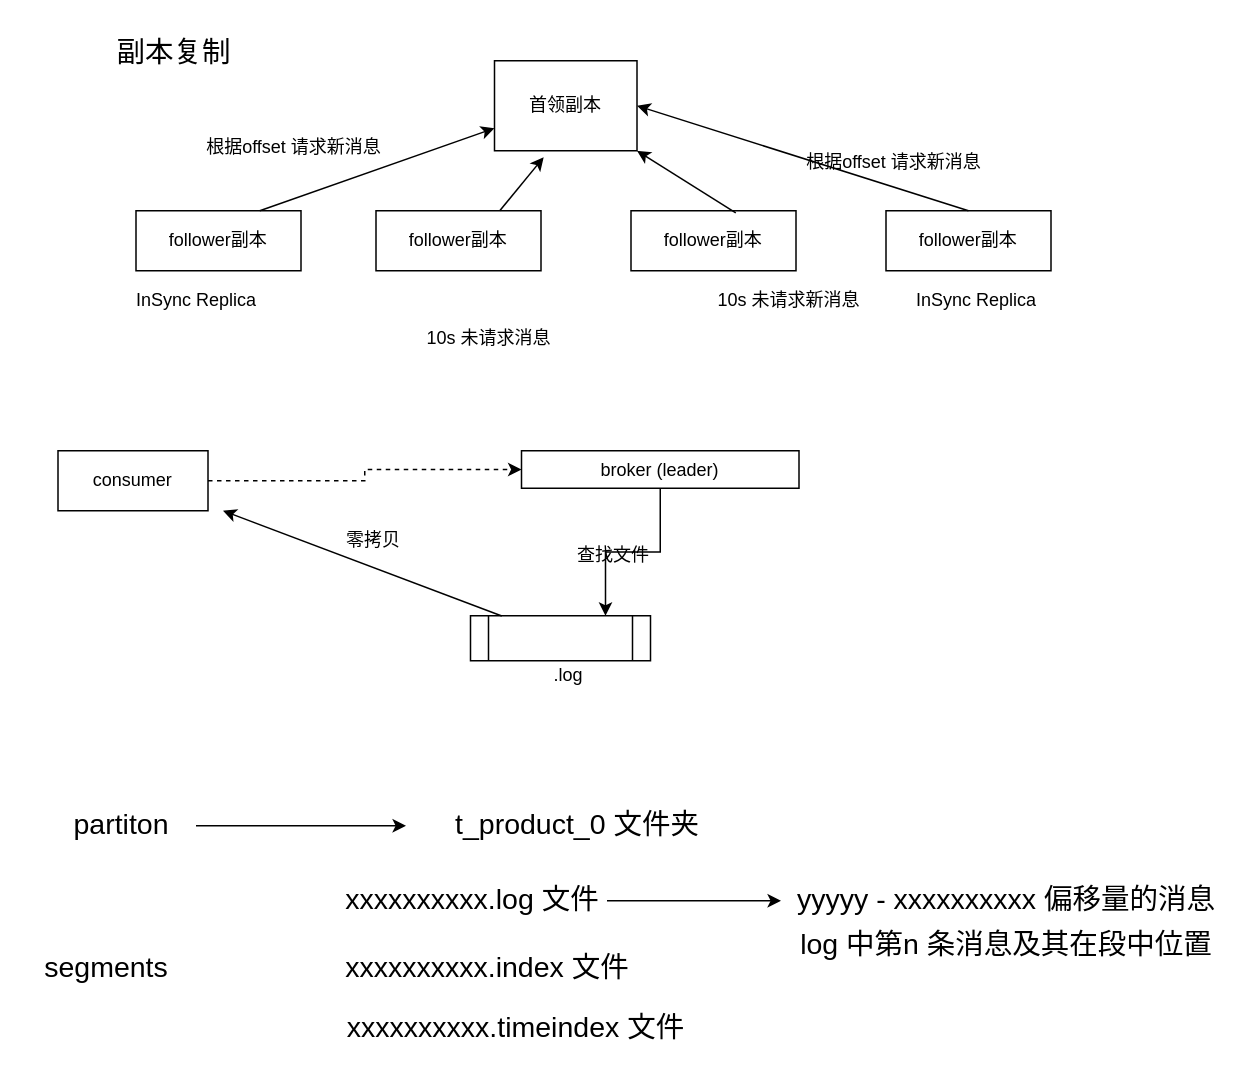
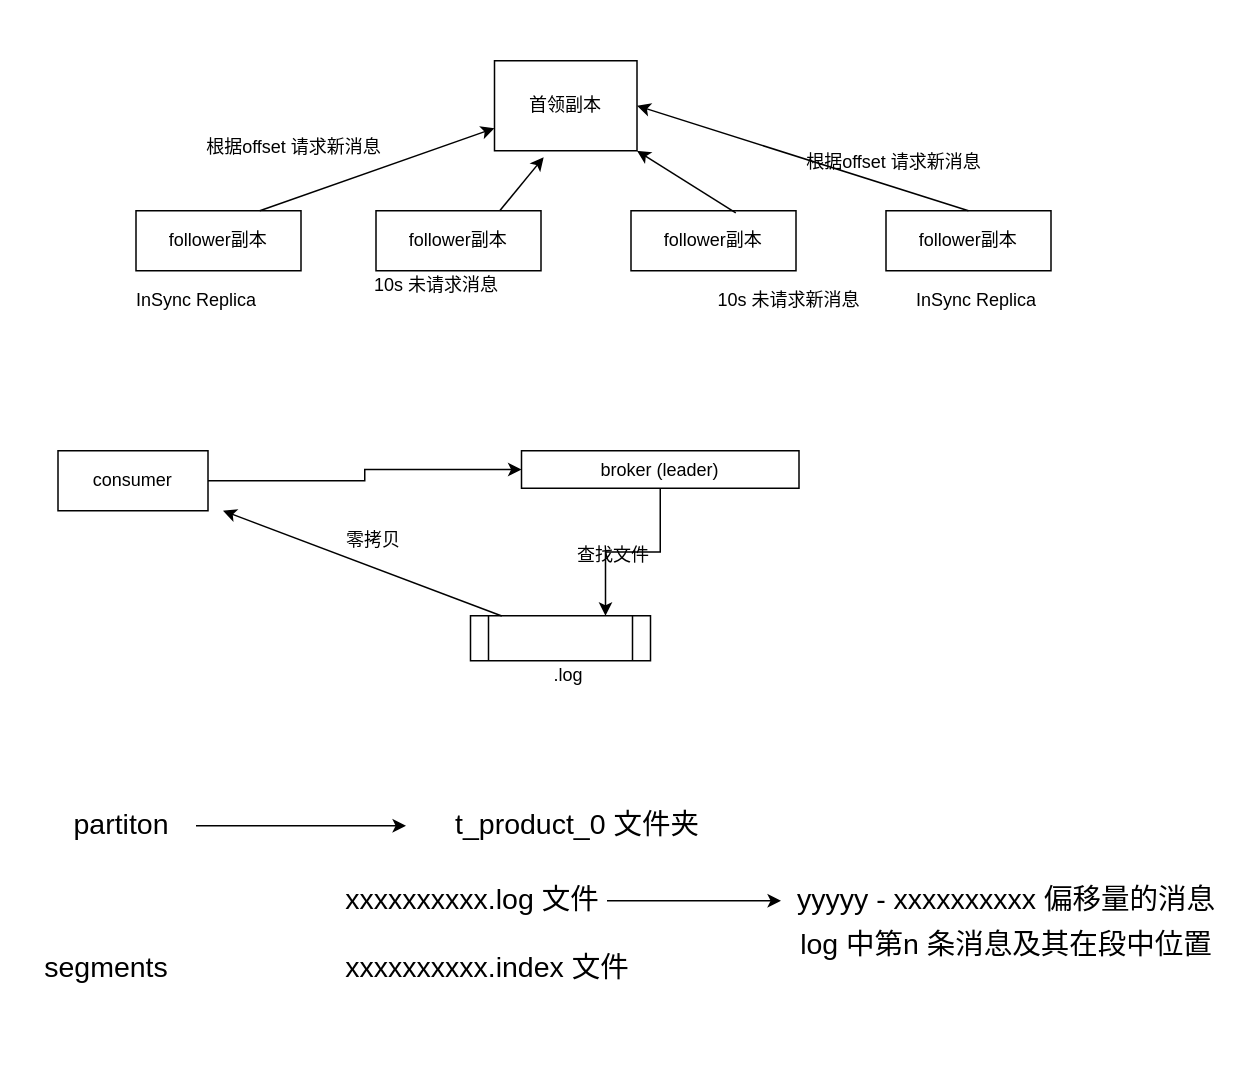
(173, 53) -> none
(488, 338) -> (436, 286)
(365, 479) -> (365, 479)
(515, 1028) -> none
